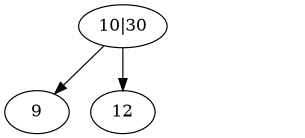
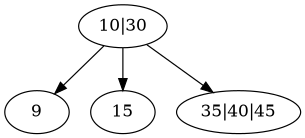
(123, 112) -> (123, 112)
none -> (239, 112)
